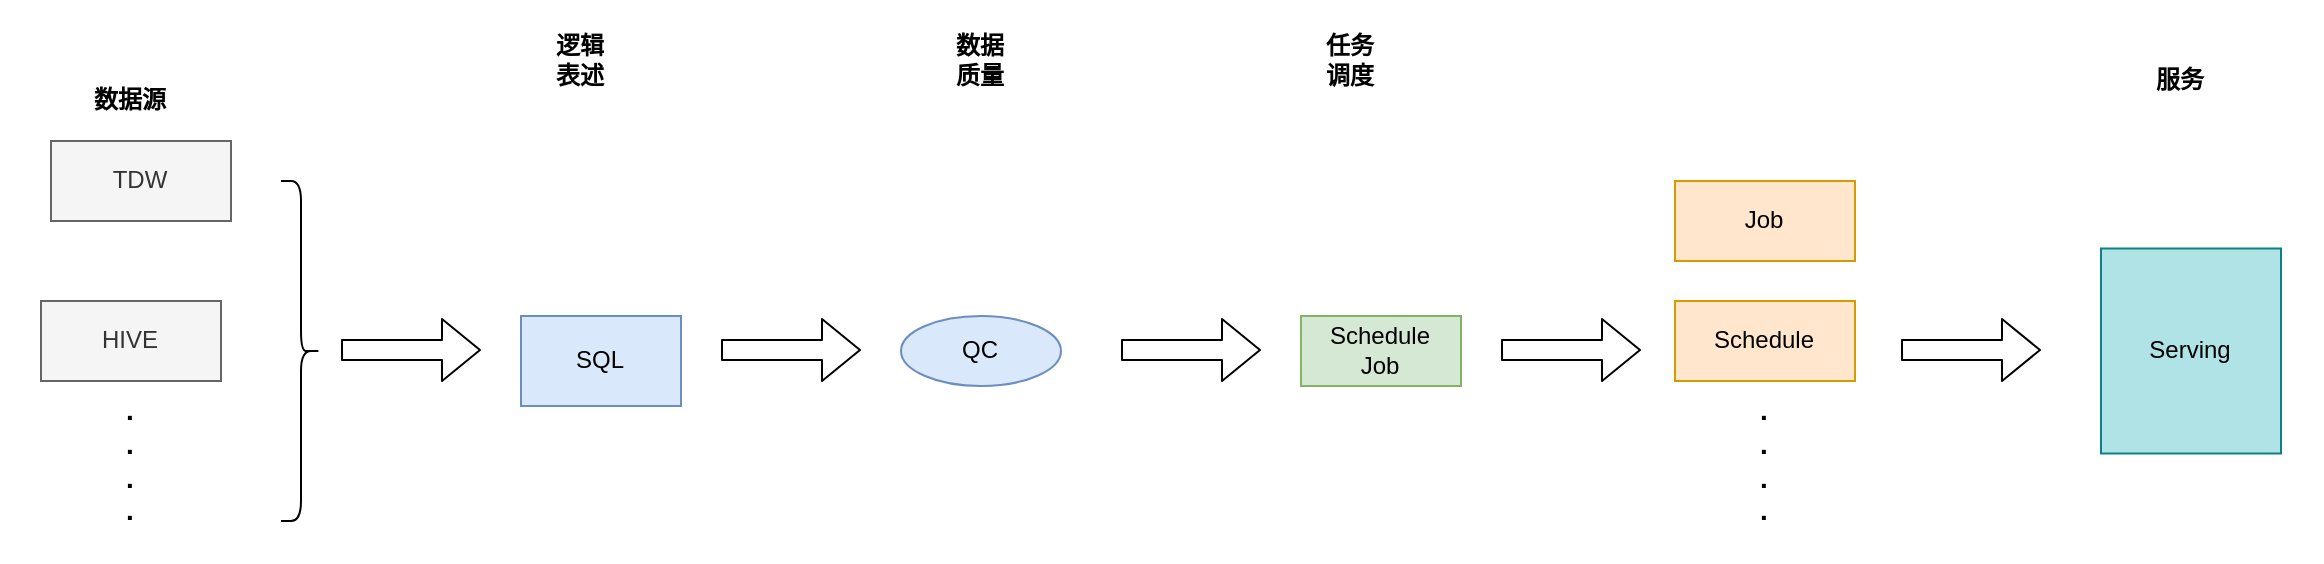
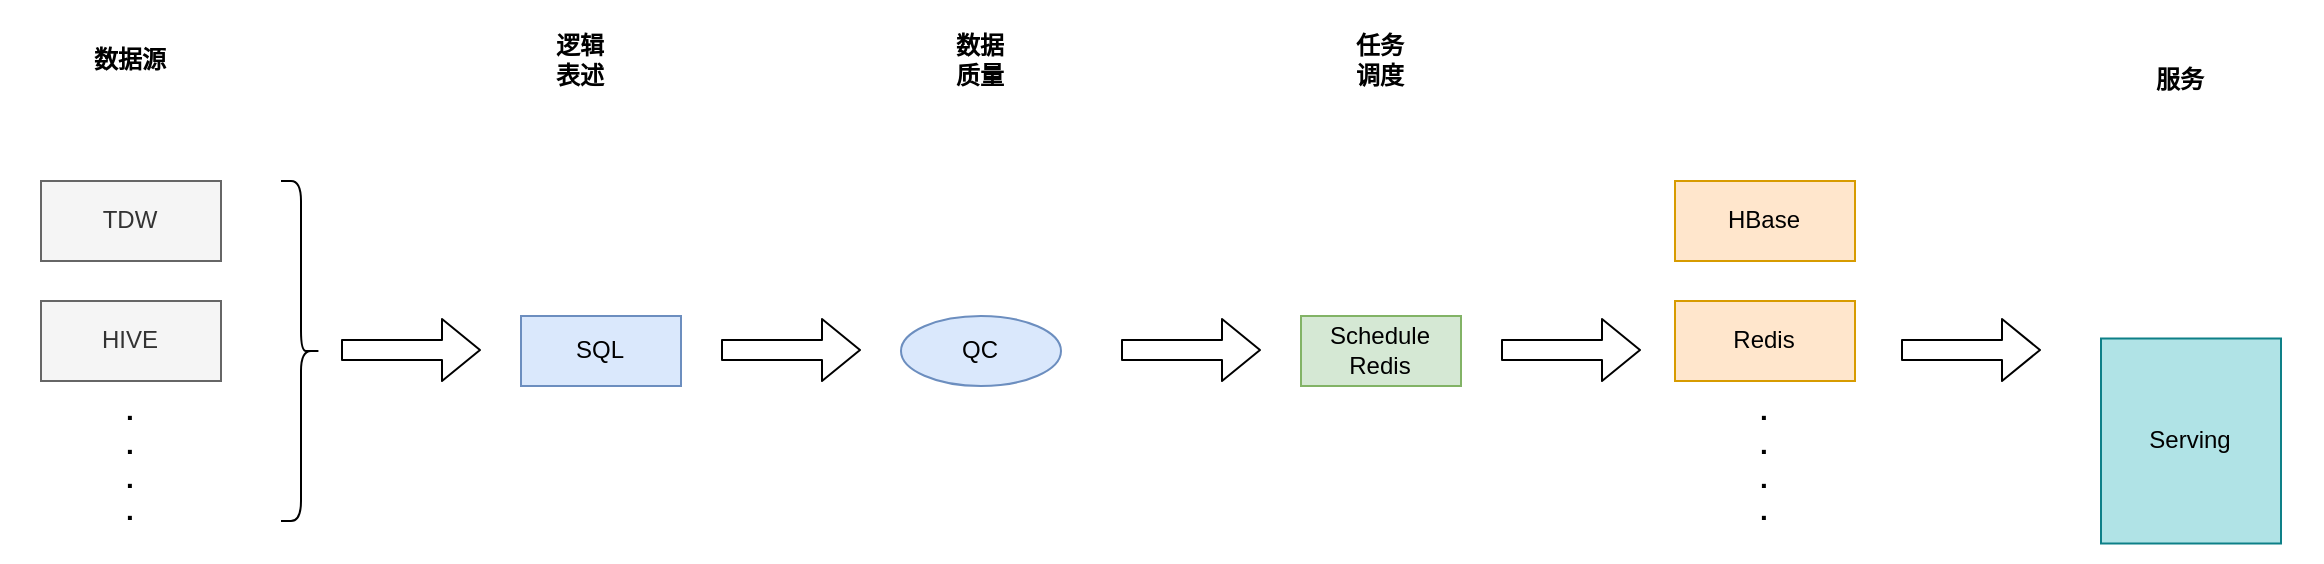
(1351, 61) -> (1381, 61)
(131, 101) -> (131, 61)
(141, 181) -> (131, 221)
(1765, 221) -> (1765, 221)
(1765, 341) -> (1765, 341)
(1381, 351) -> (1381, 351)
(2191, 351) -> (2191, 441)
(601, 361) -> (601, 351)
